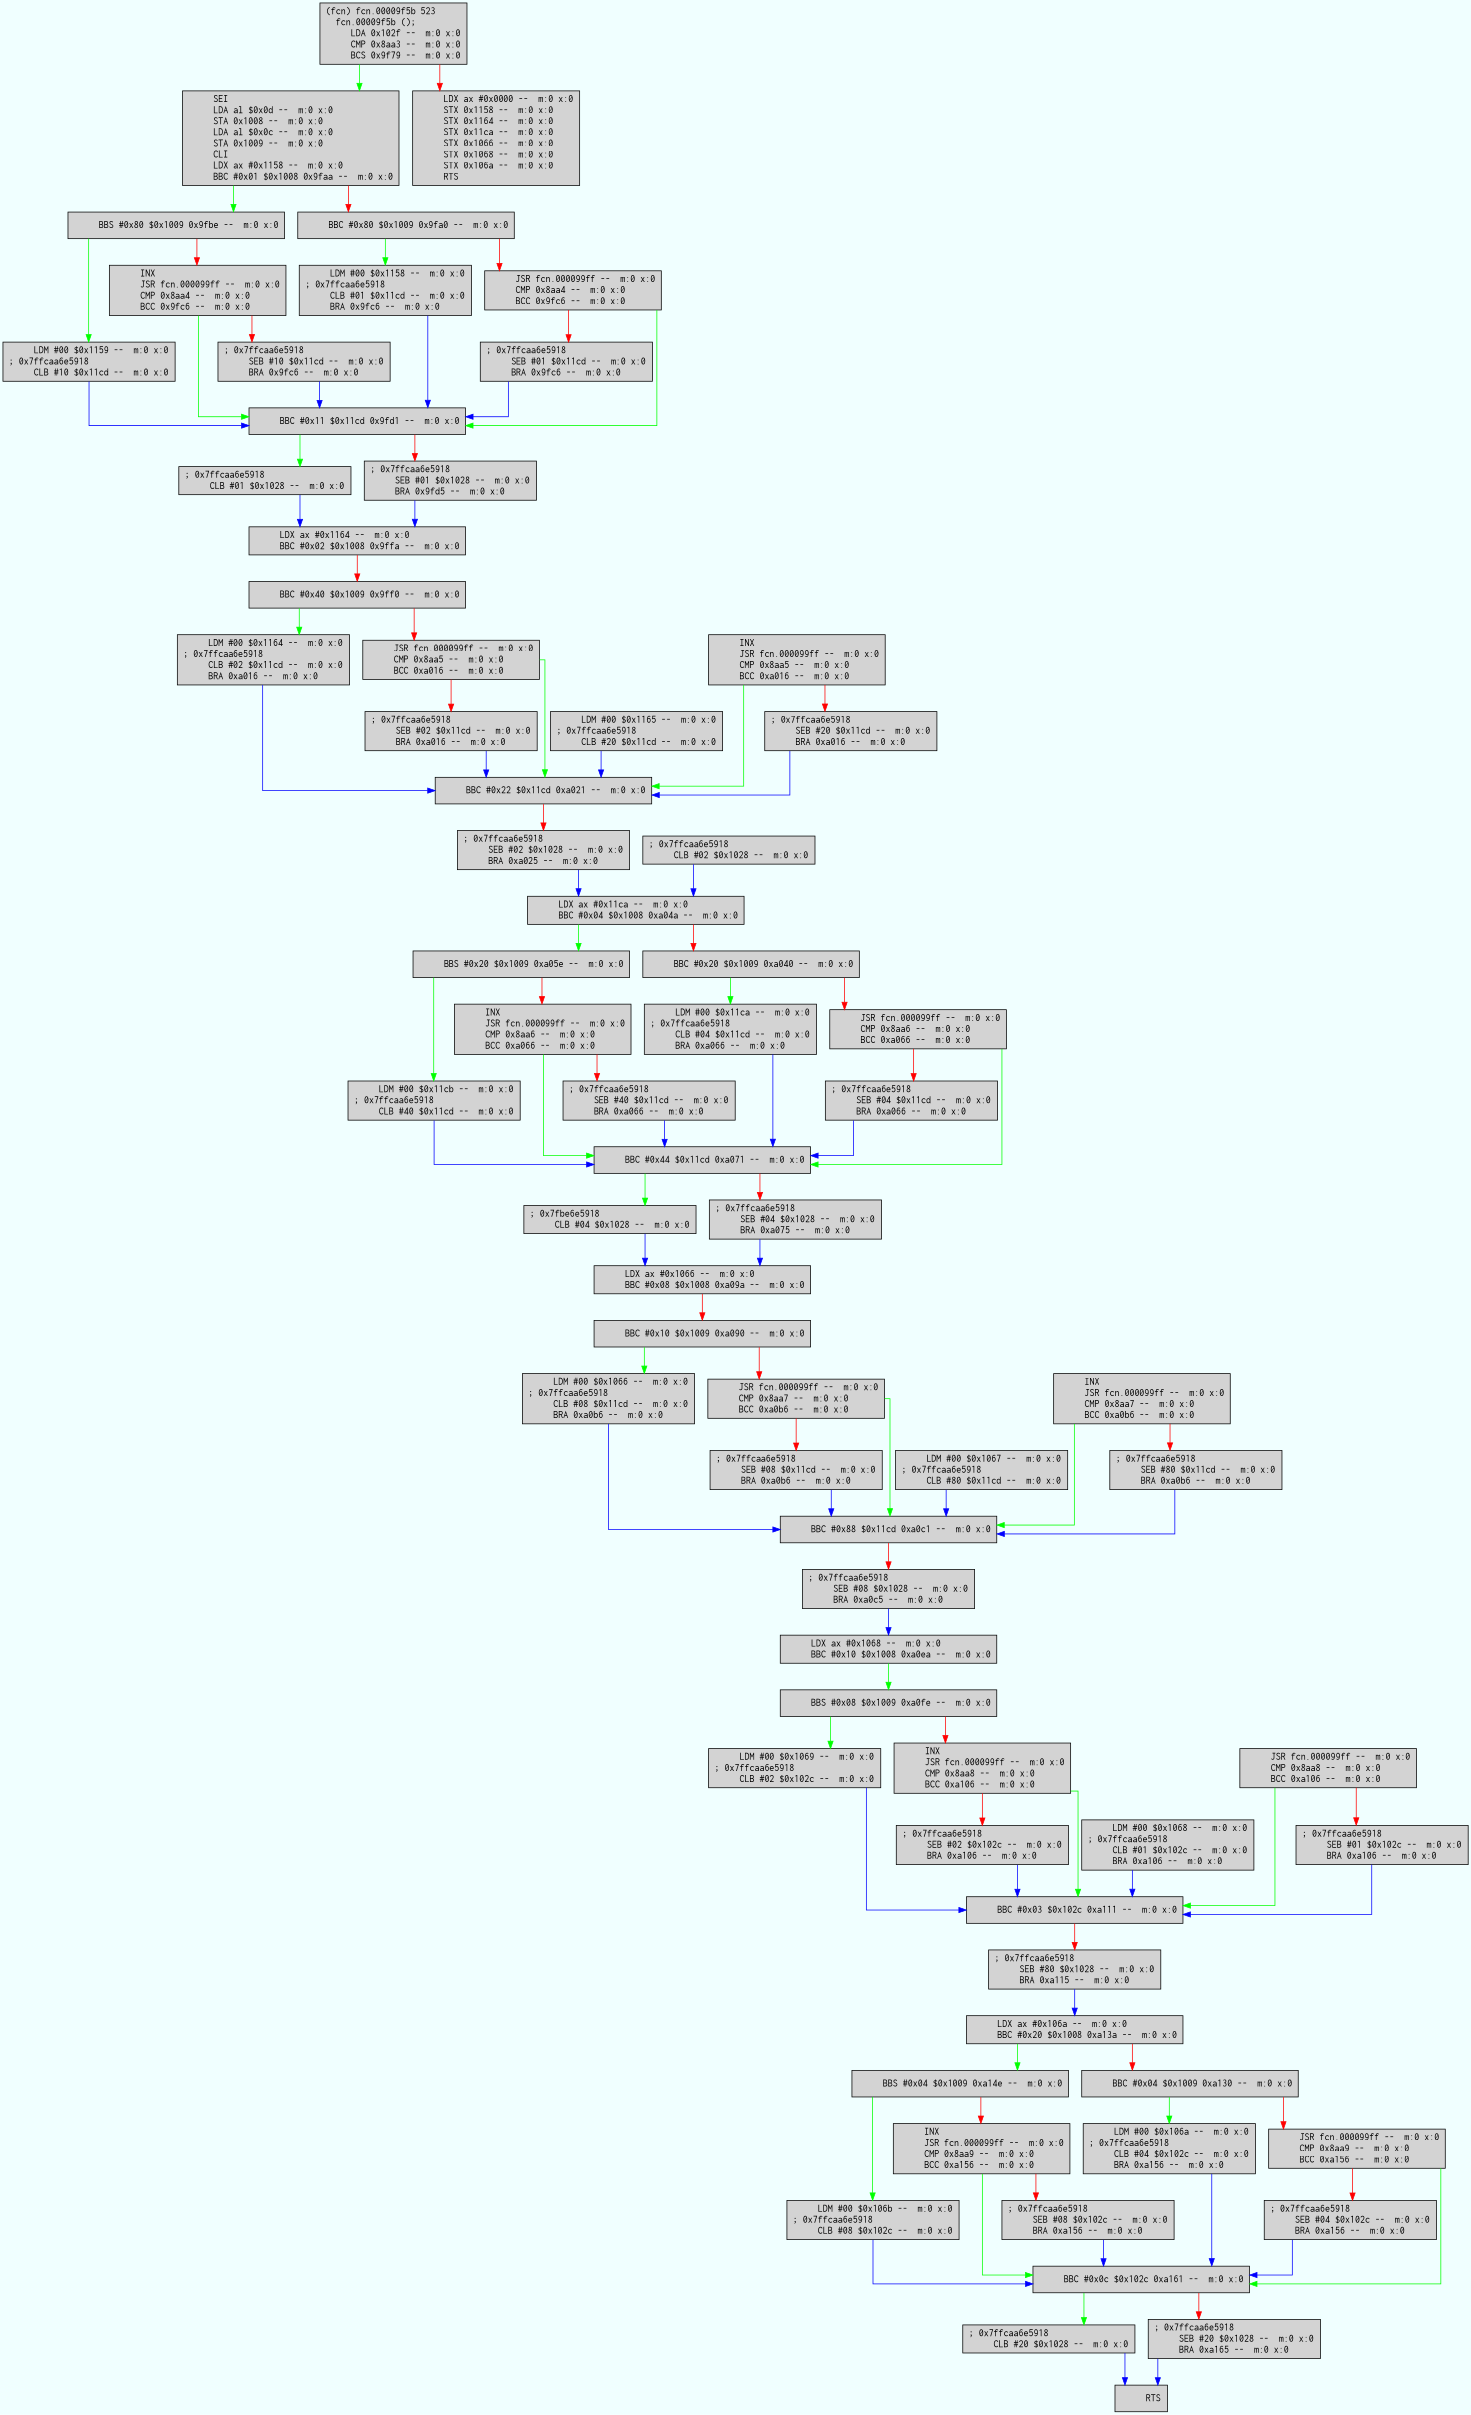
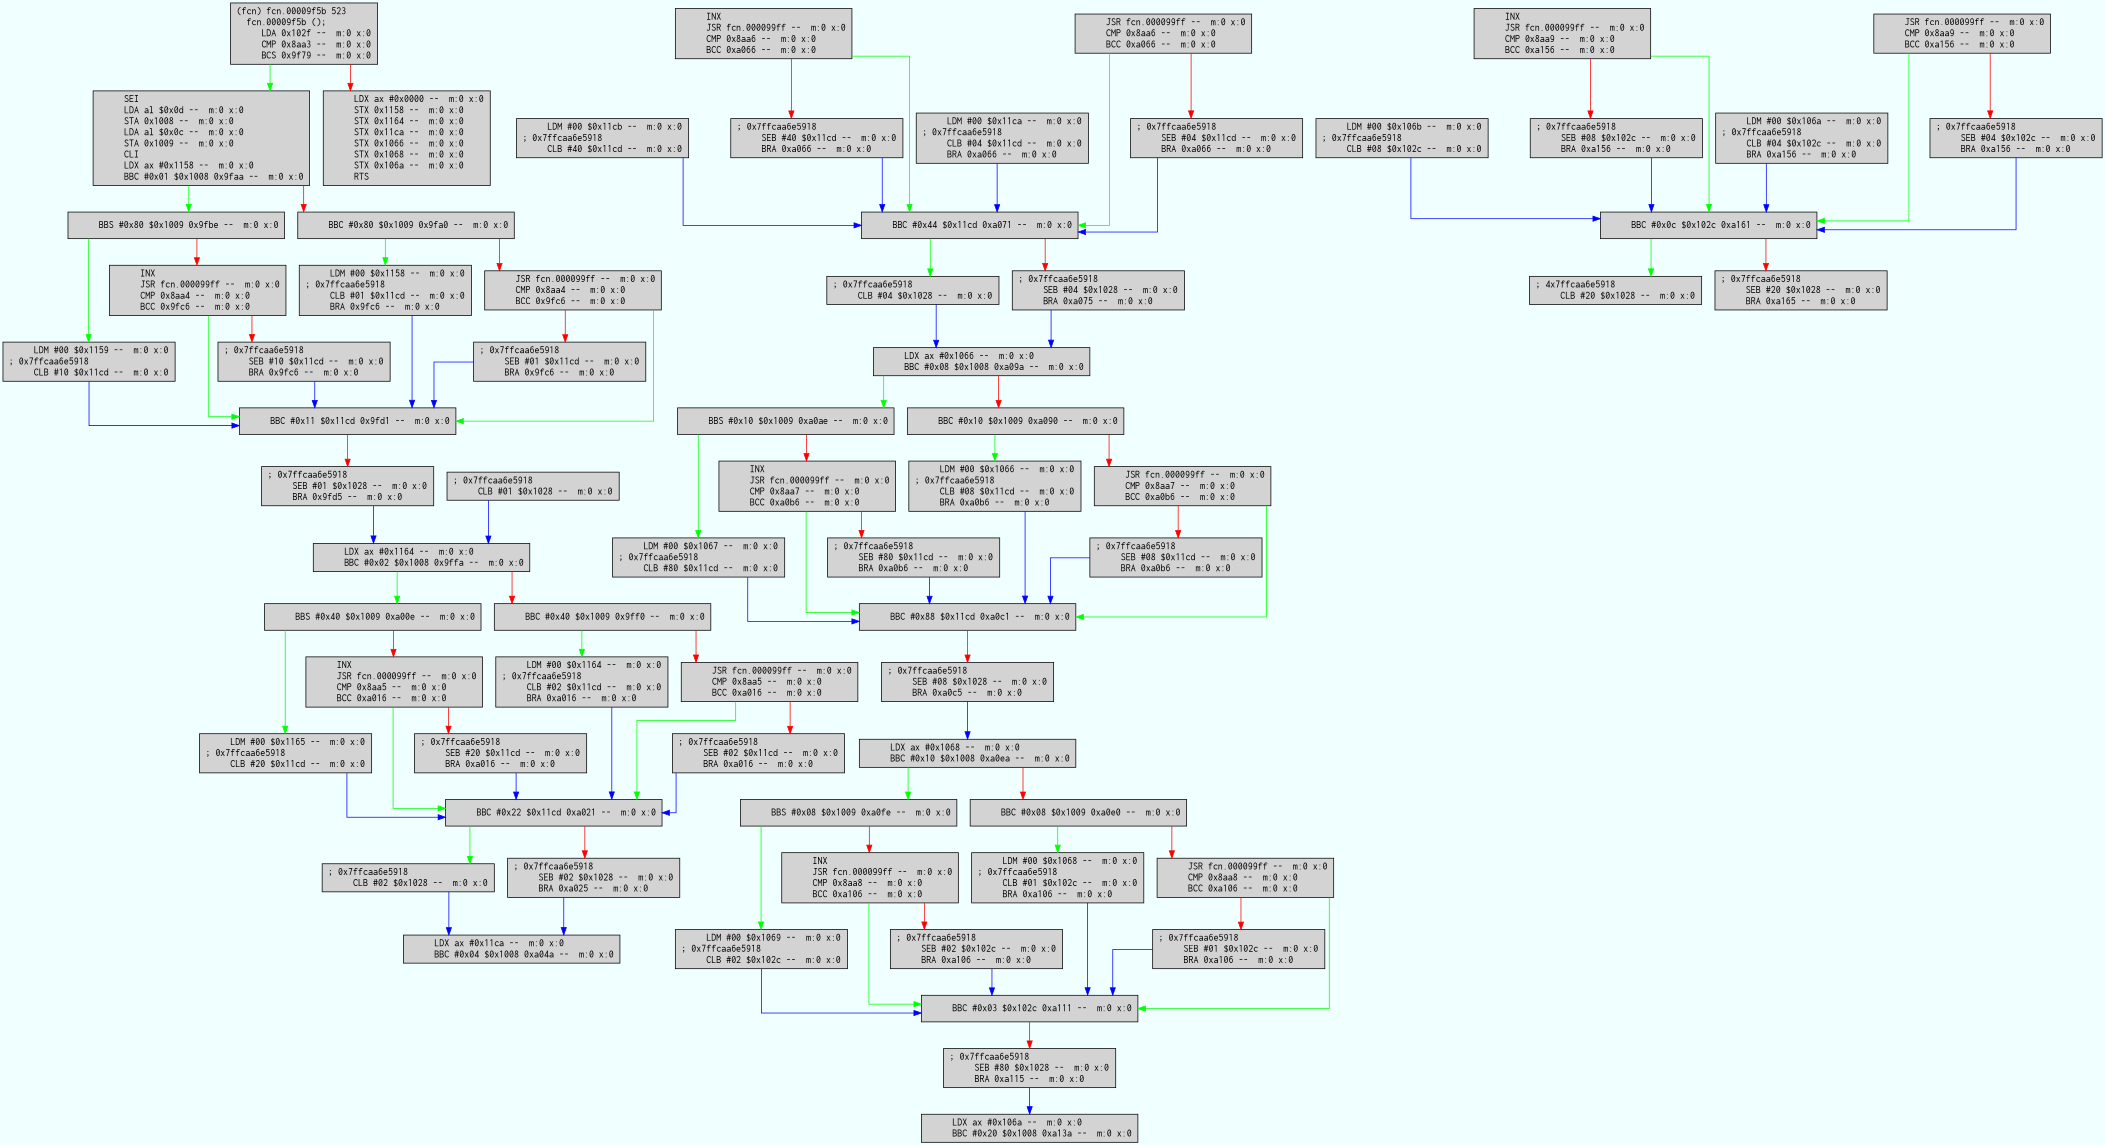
none -> (786, 421)
(300, 447) -> none
none -> (373, 617)
none -> (1078, 813)
none -> (470, 841)
(521, 964) -> none
(751, 964) -> none
(610, 1220) -> (913, 290)
(960, 2084) -> none
(1190, 2084) -> none
(1049, 2339) -> (1616, 290)
(1141, 2398) -> none
